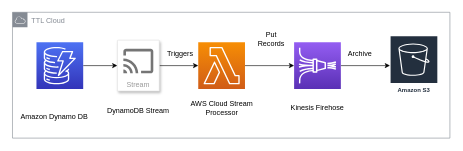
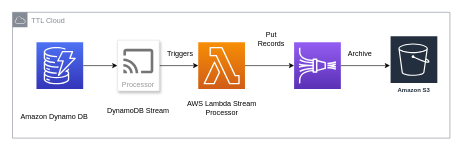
(138, 84) -> (138, 84)
(222, 108) -> (222, 108)
(318, 108) -> none
